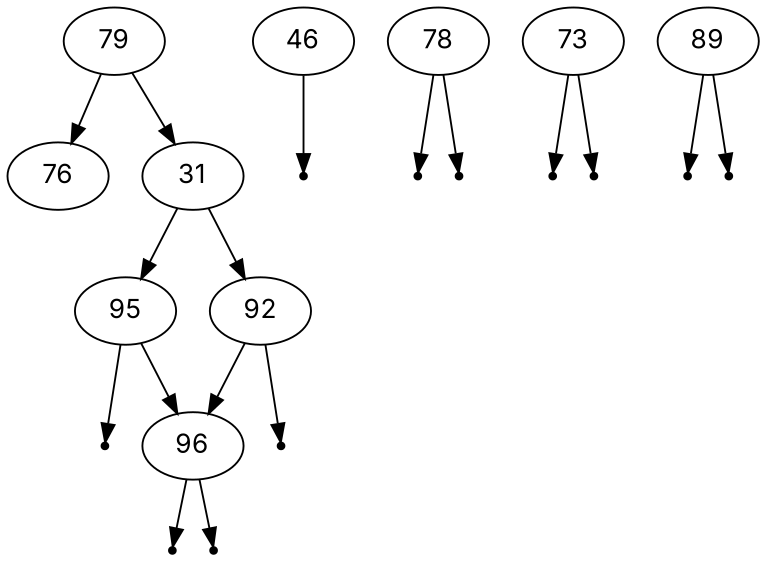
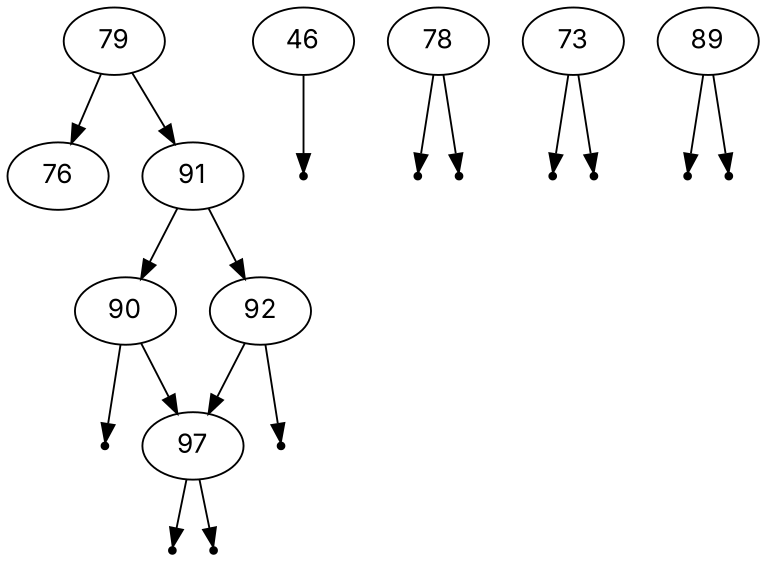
(193, 176) -> (193, 176)
(126, 311) -> (126, 311)
(193, 446) -> (193, 446)
